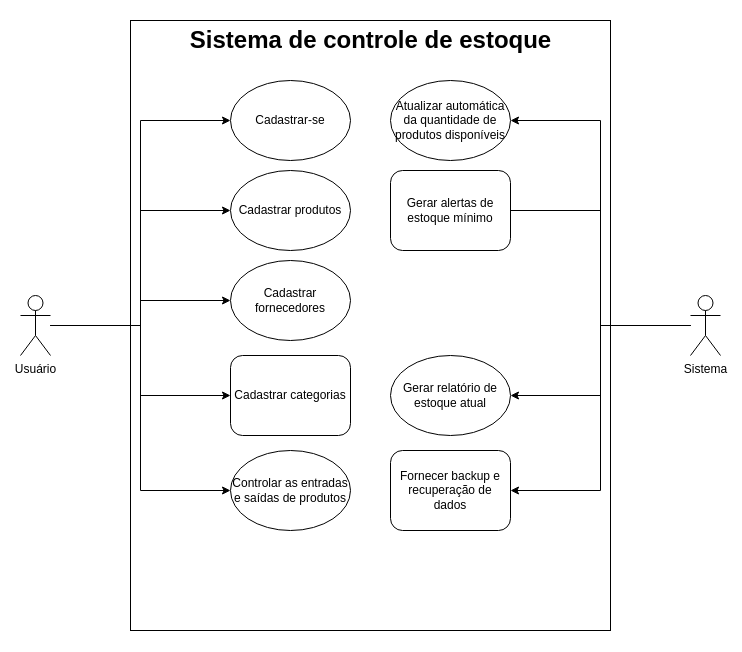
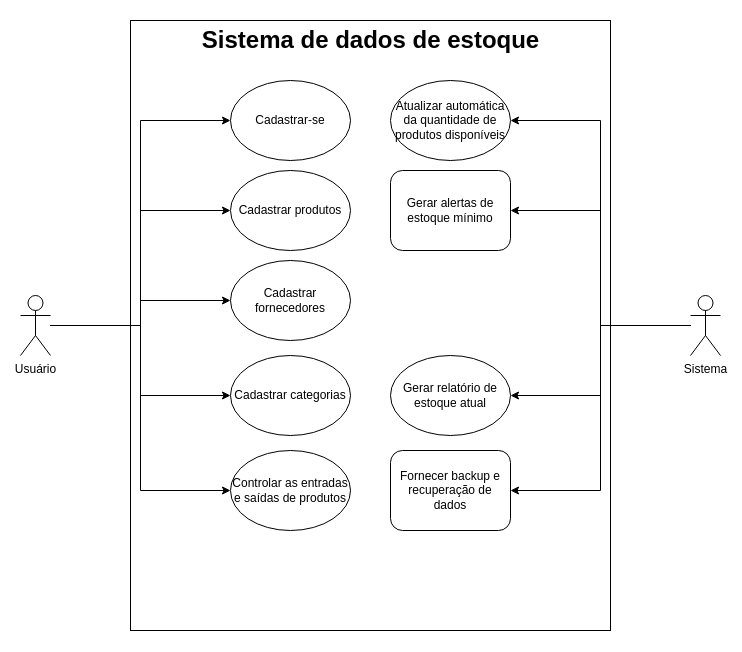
(371, 41) -> (371, 41)
(516, 211) -> (518, 211)
(291, 396) -> (291, 396)
